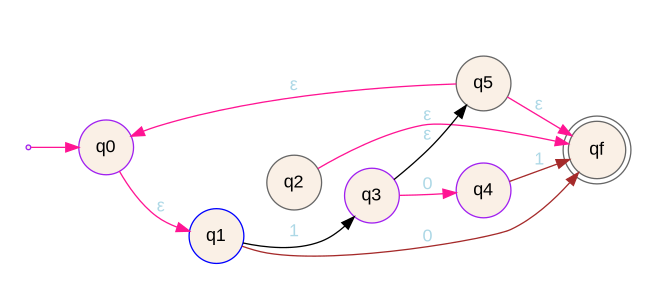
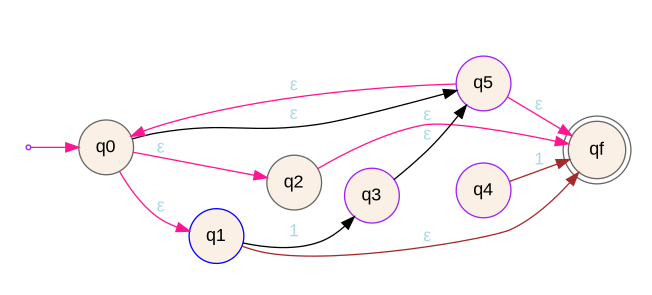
(484, 83) -> (484, 83)
none -> (290, 127)
(106, 147) -> (106, 147)
none -> (194, 164)
(421, 195) -> none
(428, 237) -> (428, 237)
